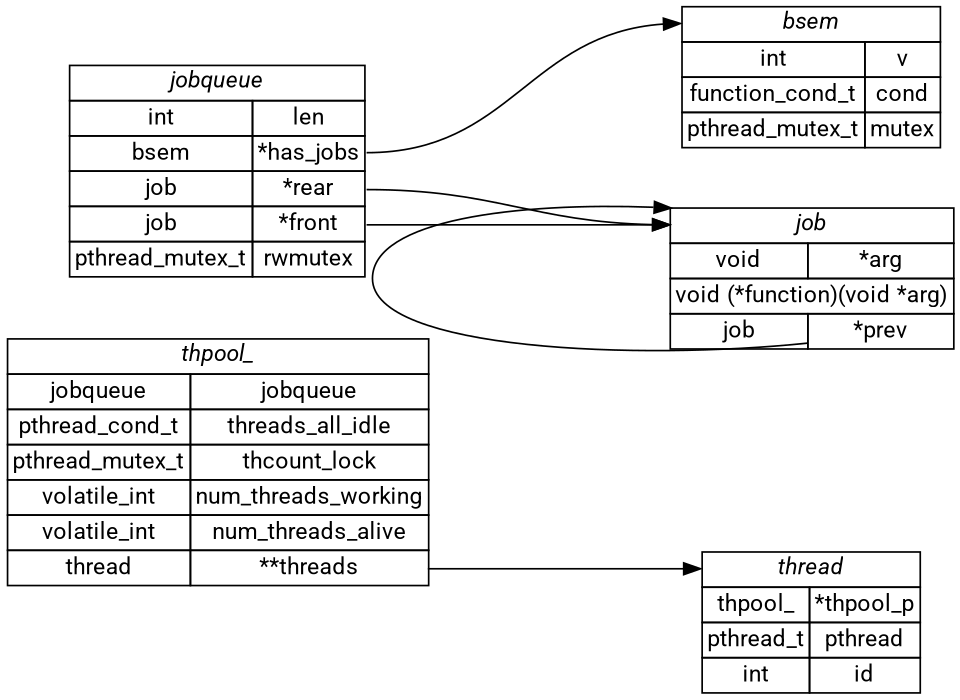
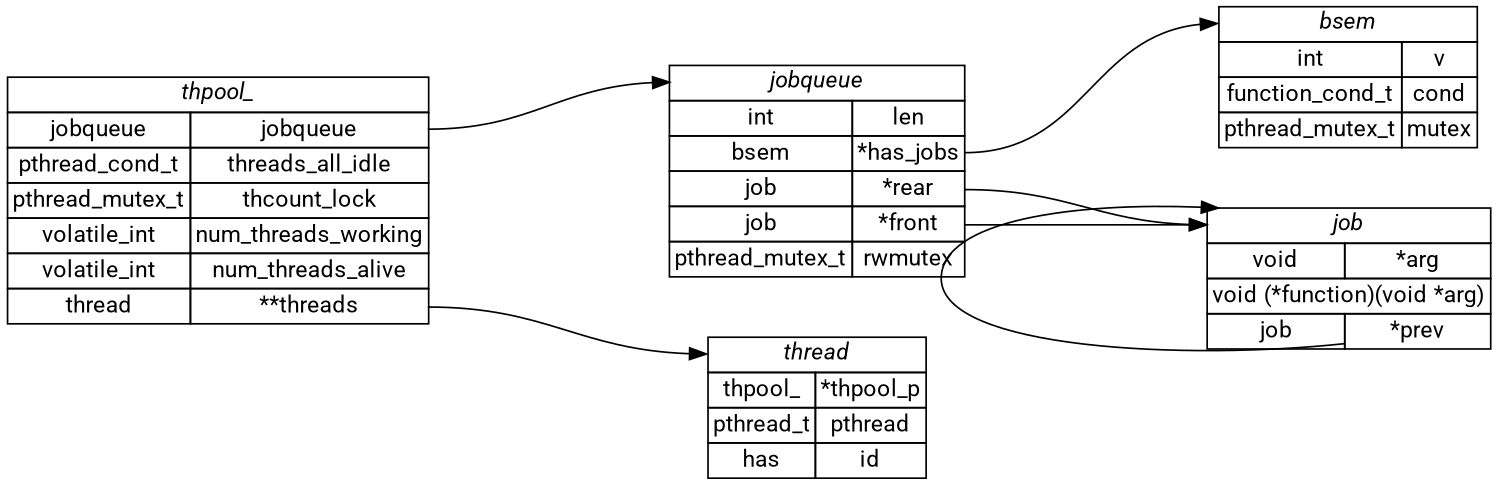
none -> (541, 109)
(756, 674) -> (762, 460)
